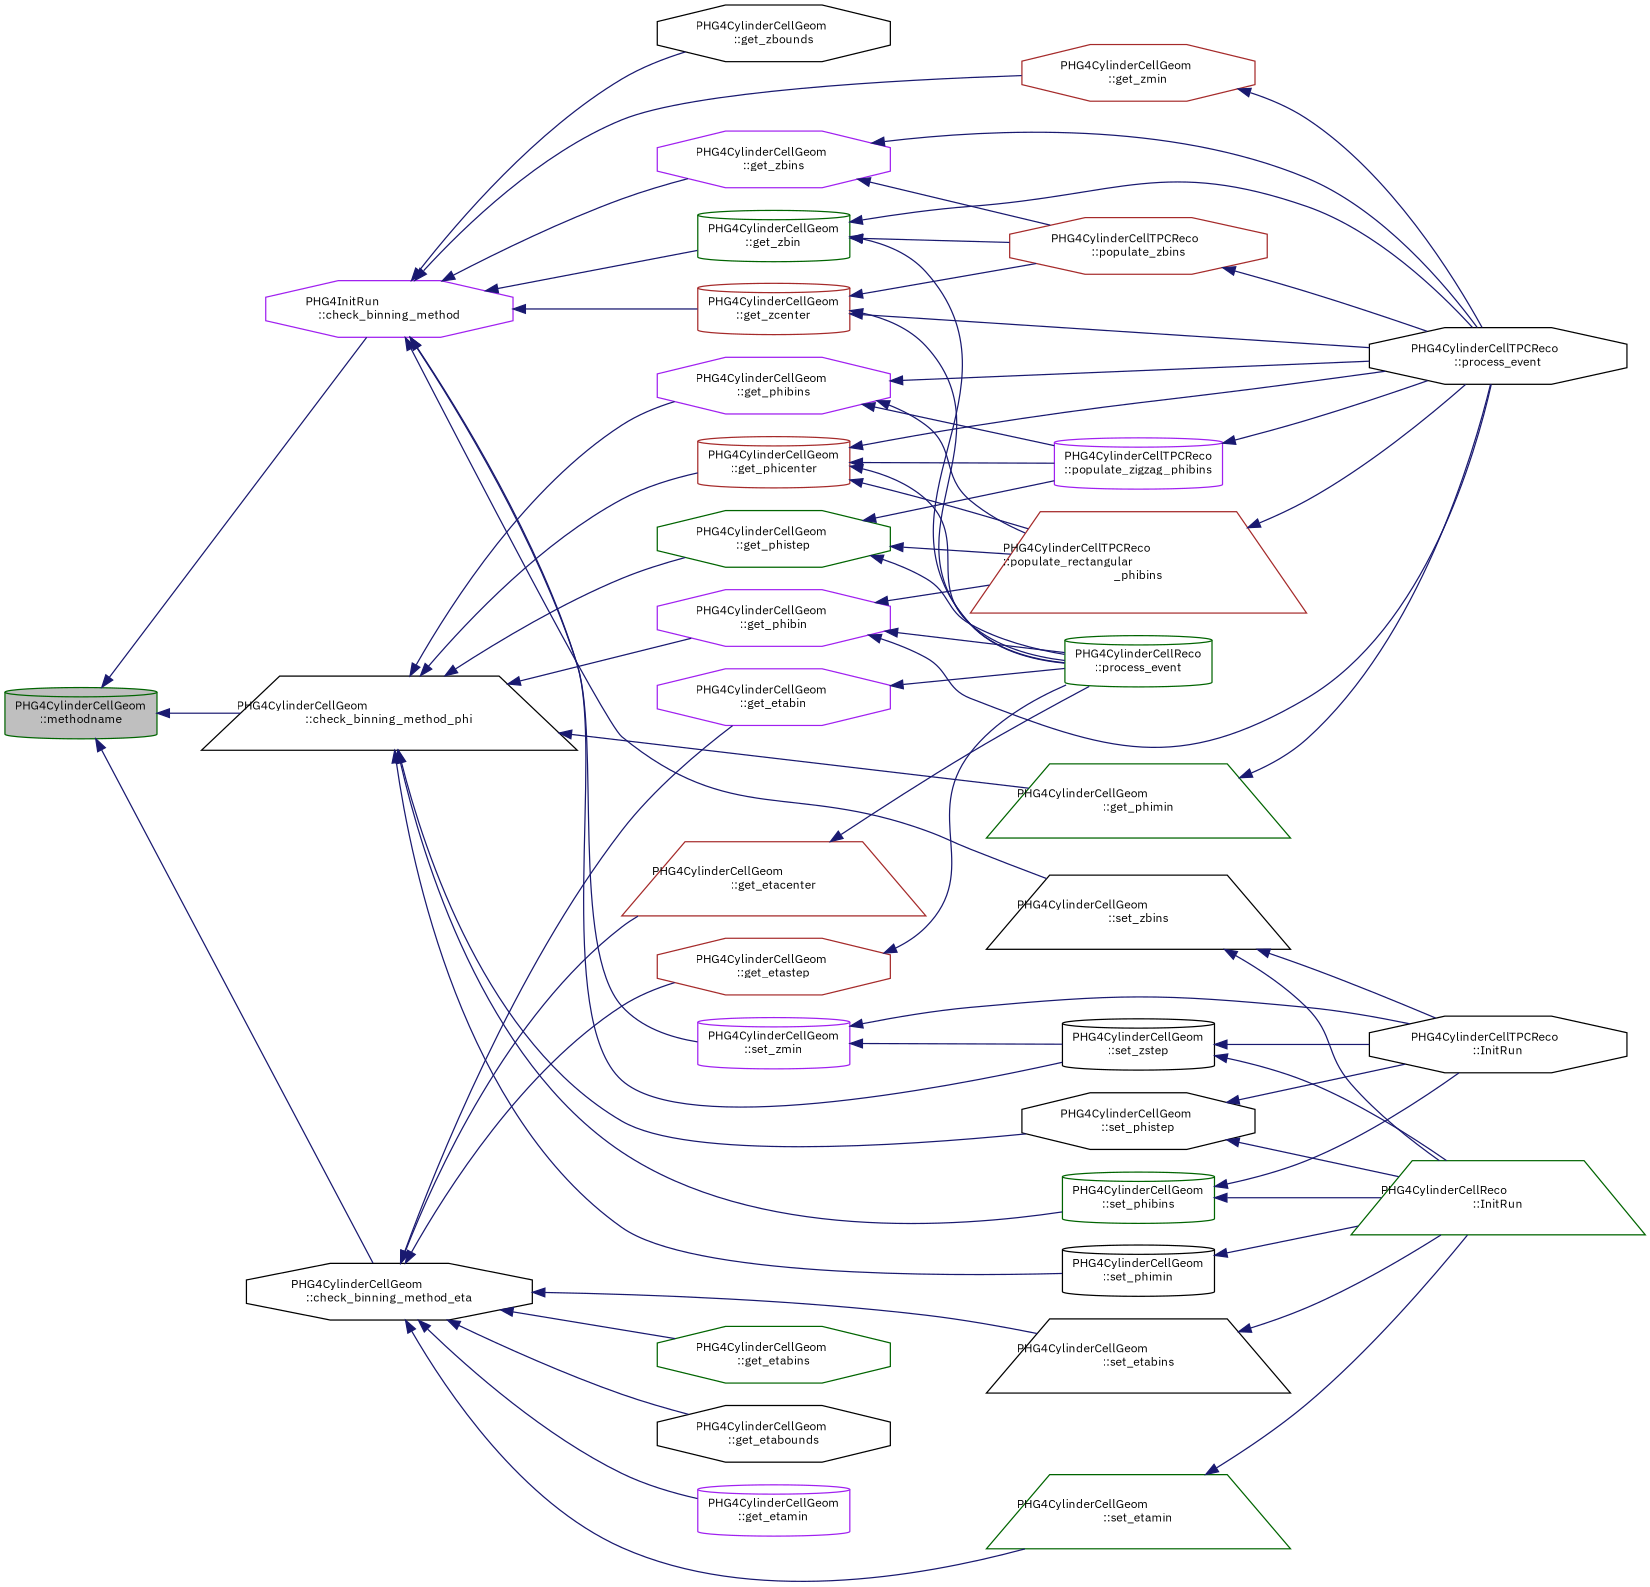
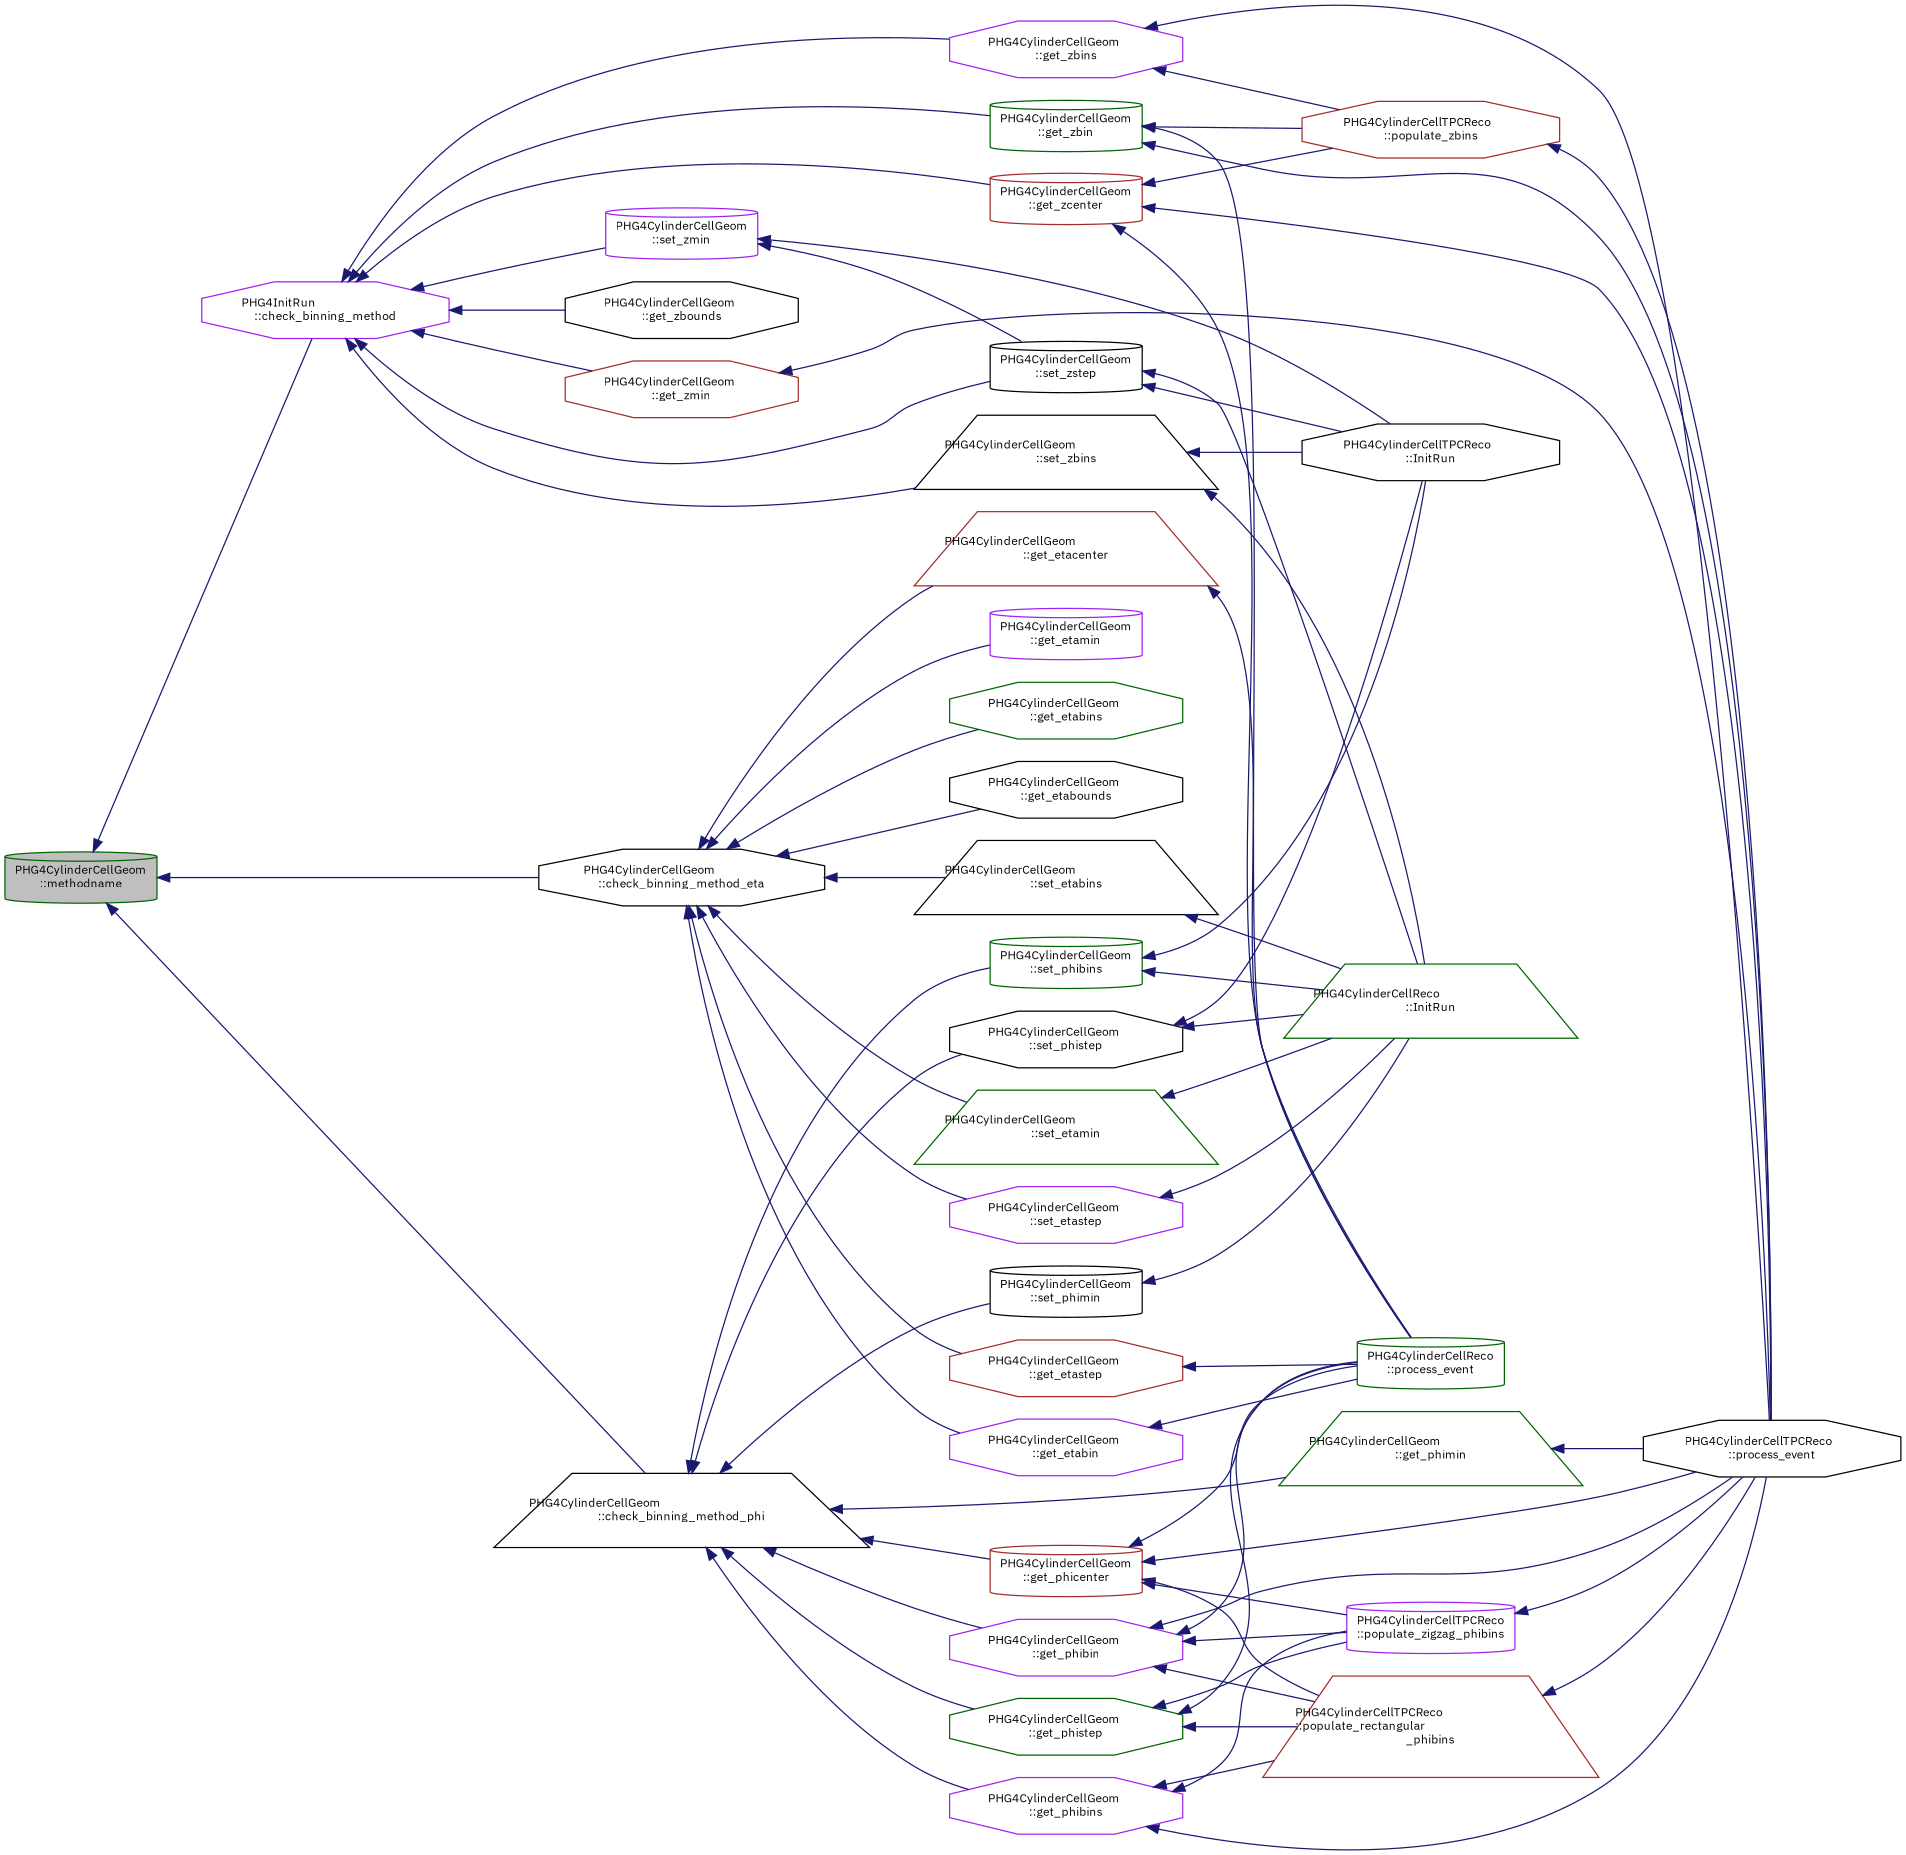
none -> (1066, 1215)
none -> (1271, 1637)
